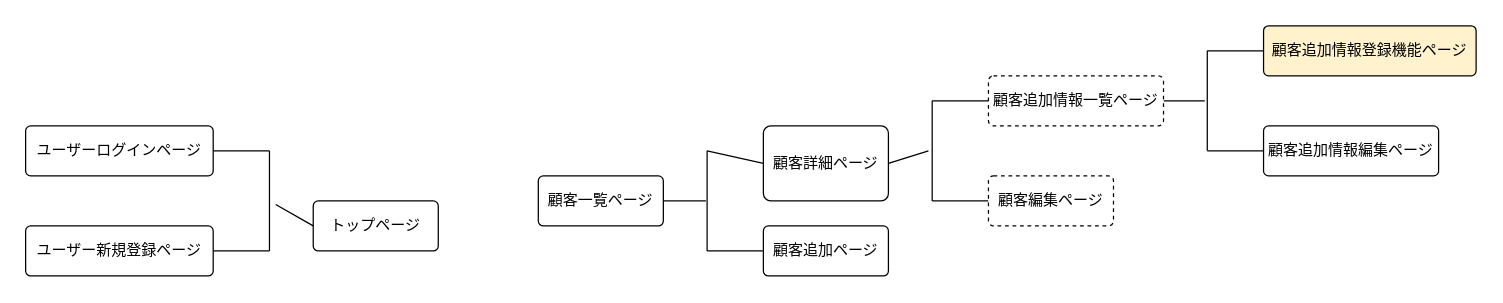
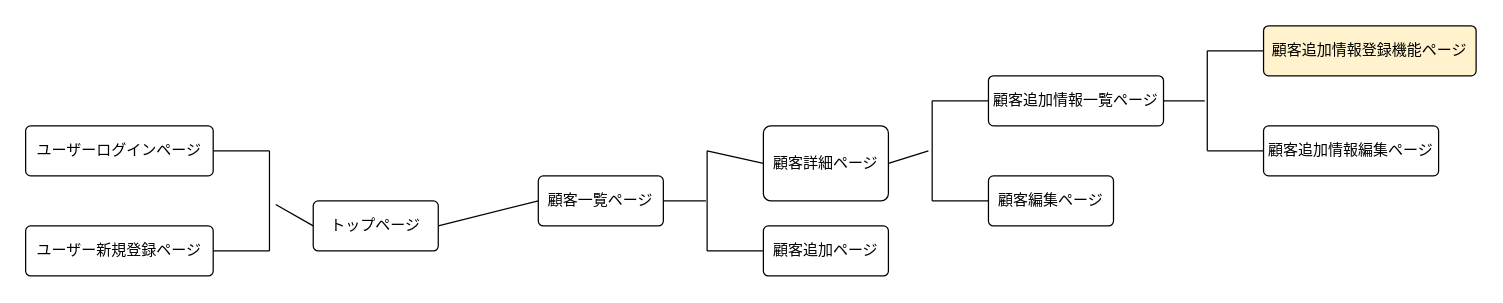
(1076, 101) -> (1076, 101)
(1051, 201) -> (1051, 201)
none -> (488, 213)
